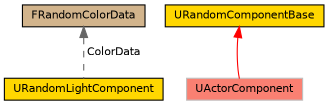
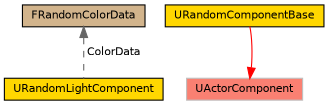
(237, 58) -> (252, 47)
